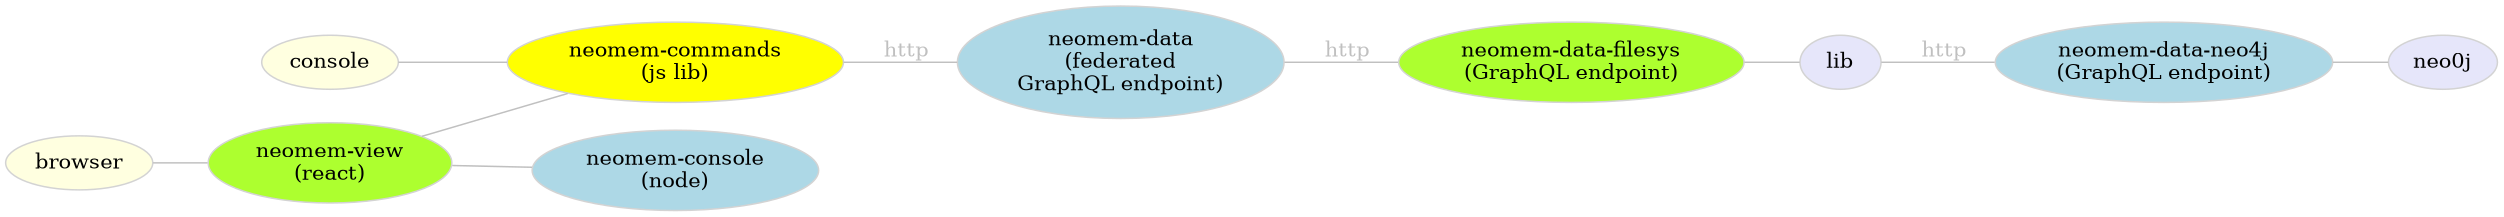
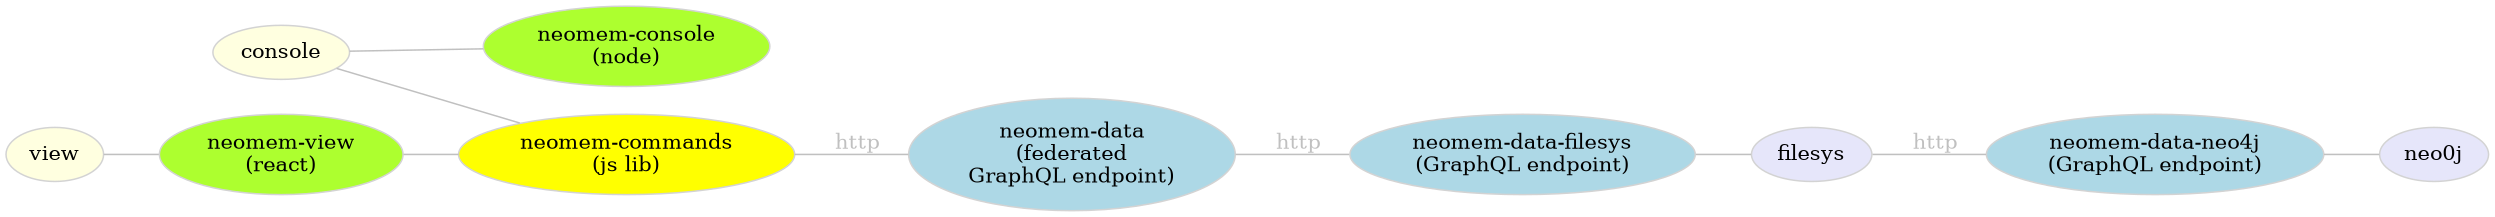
(1571, 62) -> (1523, 154)
(1841, 62) -> (1812, 154)
(79, 163) -> (55, 154)
(492, 166) -> (416, 50)
(675, 170) -> (627, 46)
